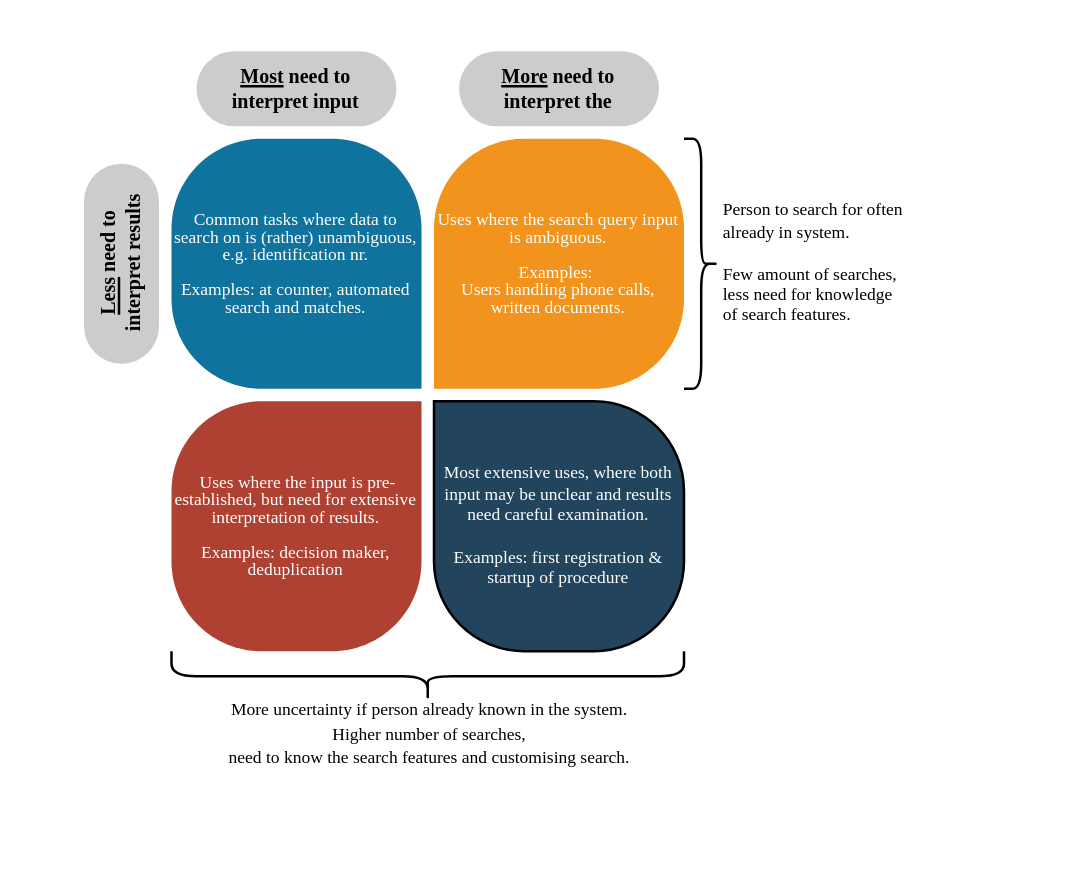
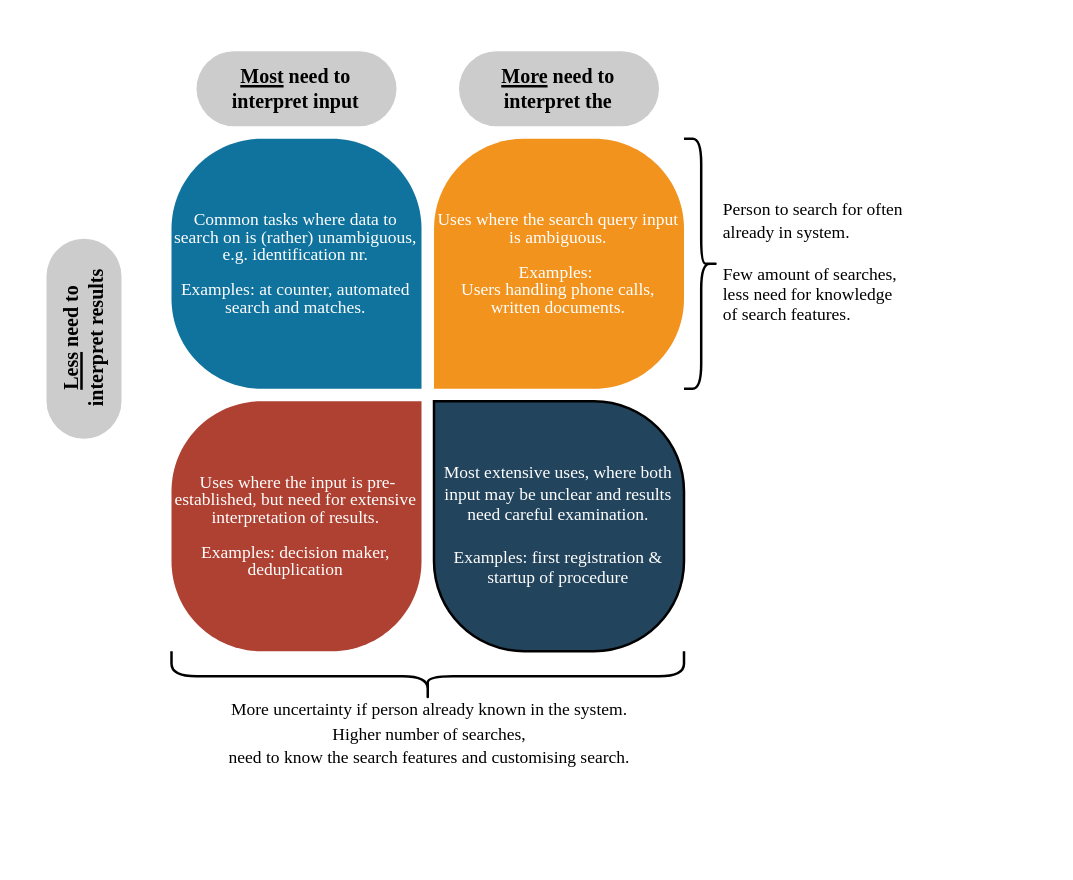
(121, 264) -> (84, 339)
